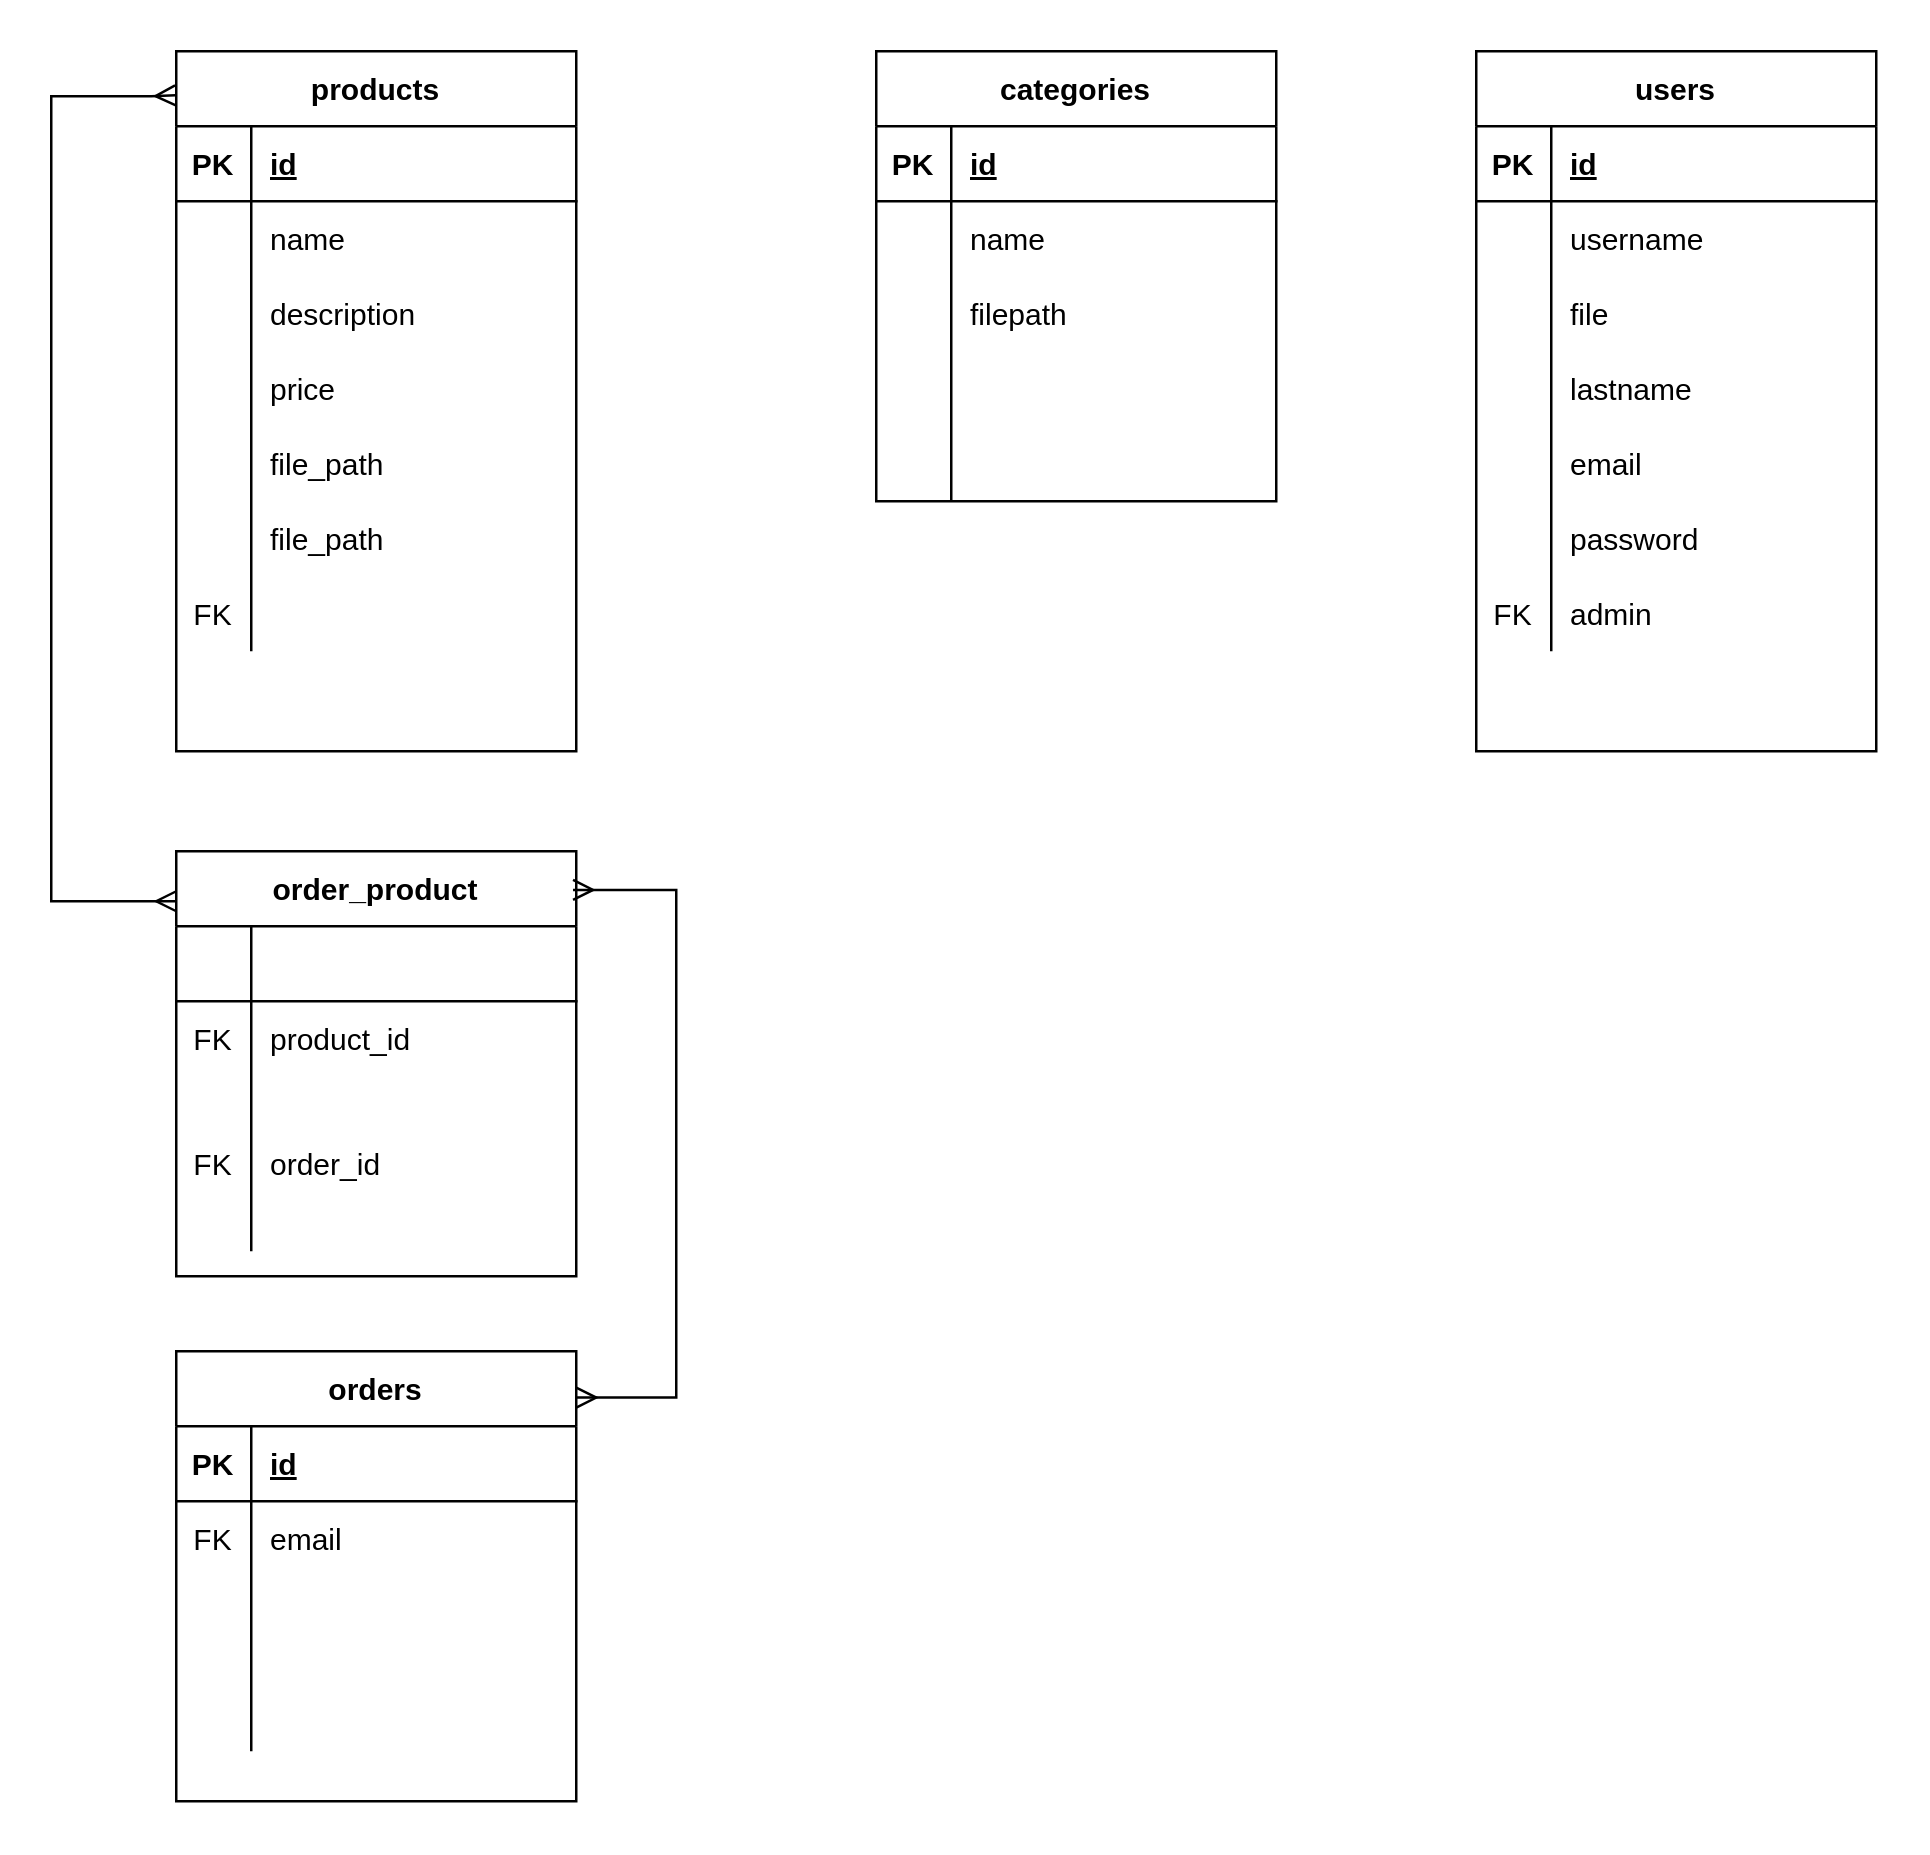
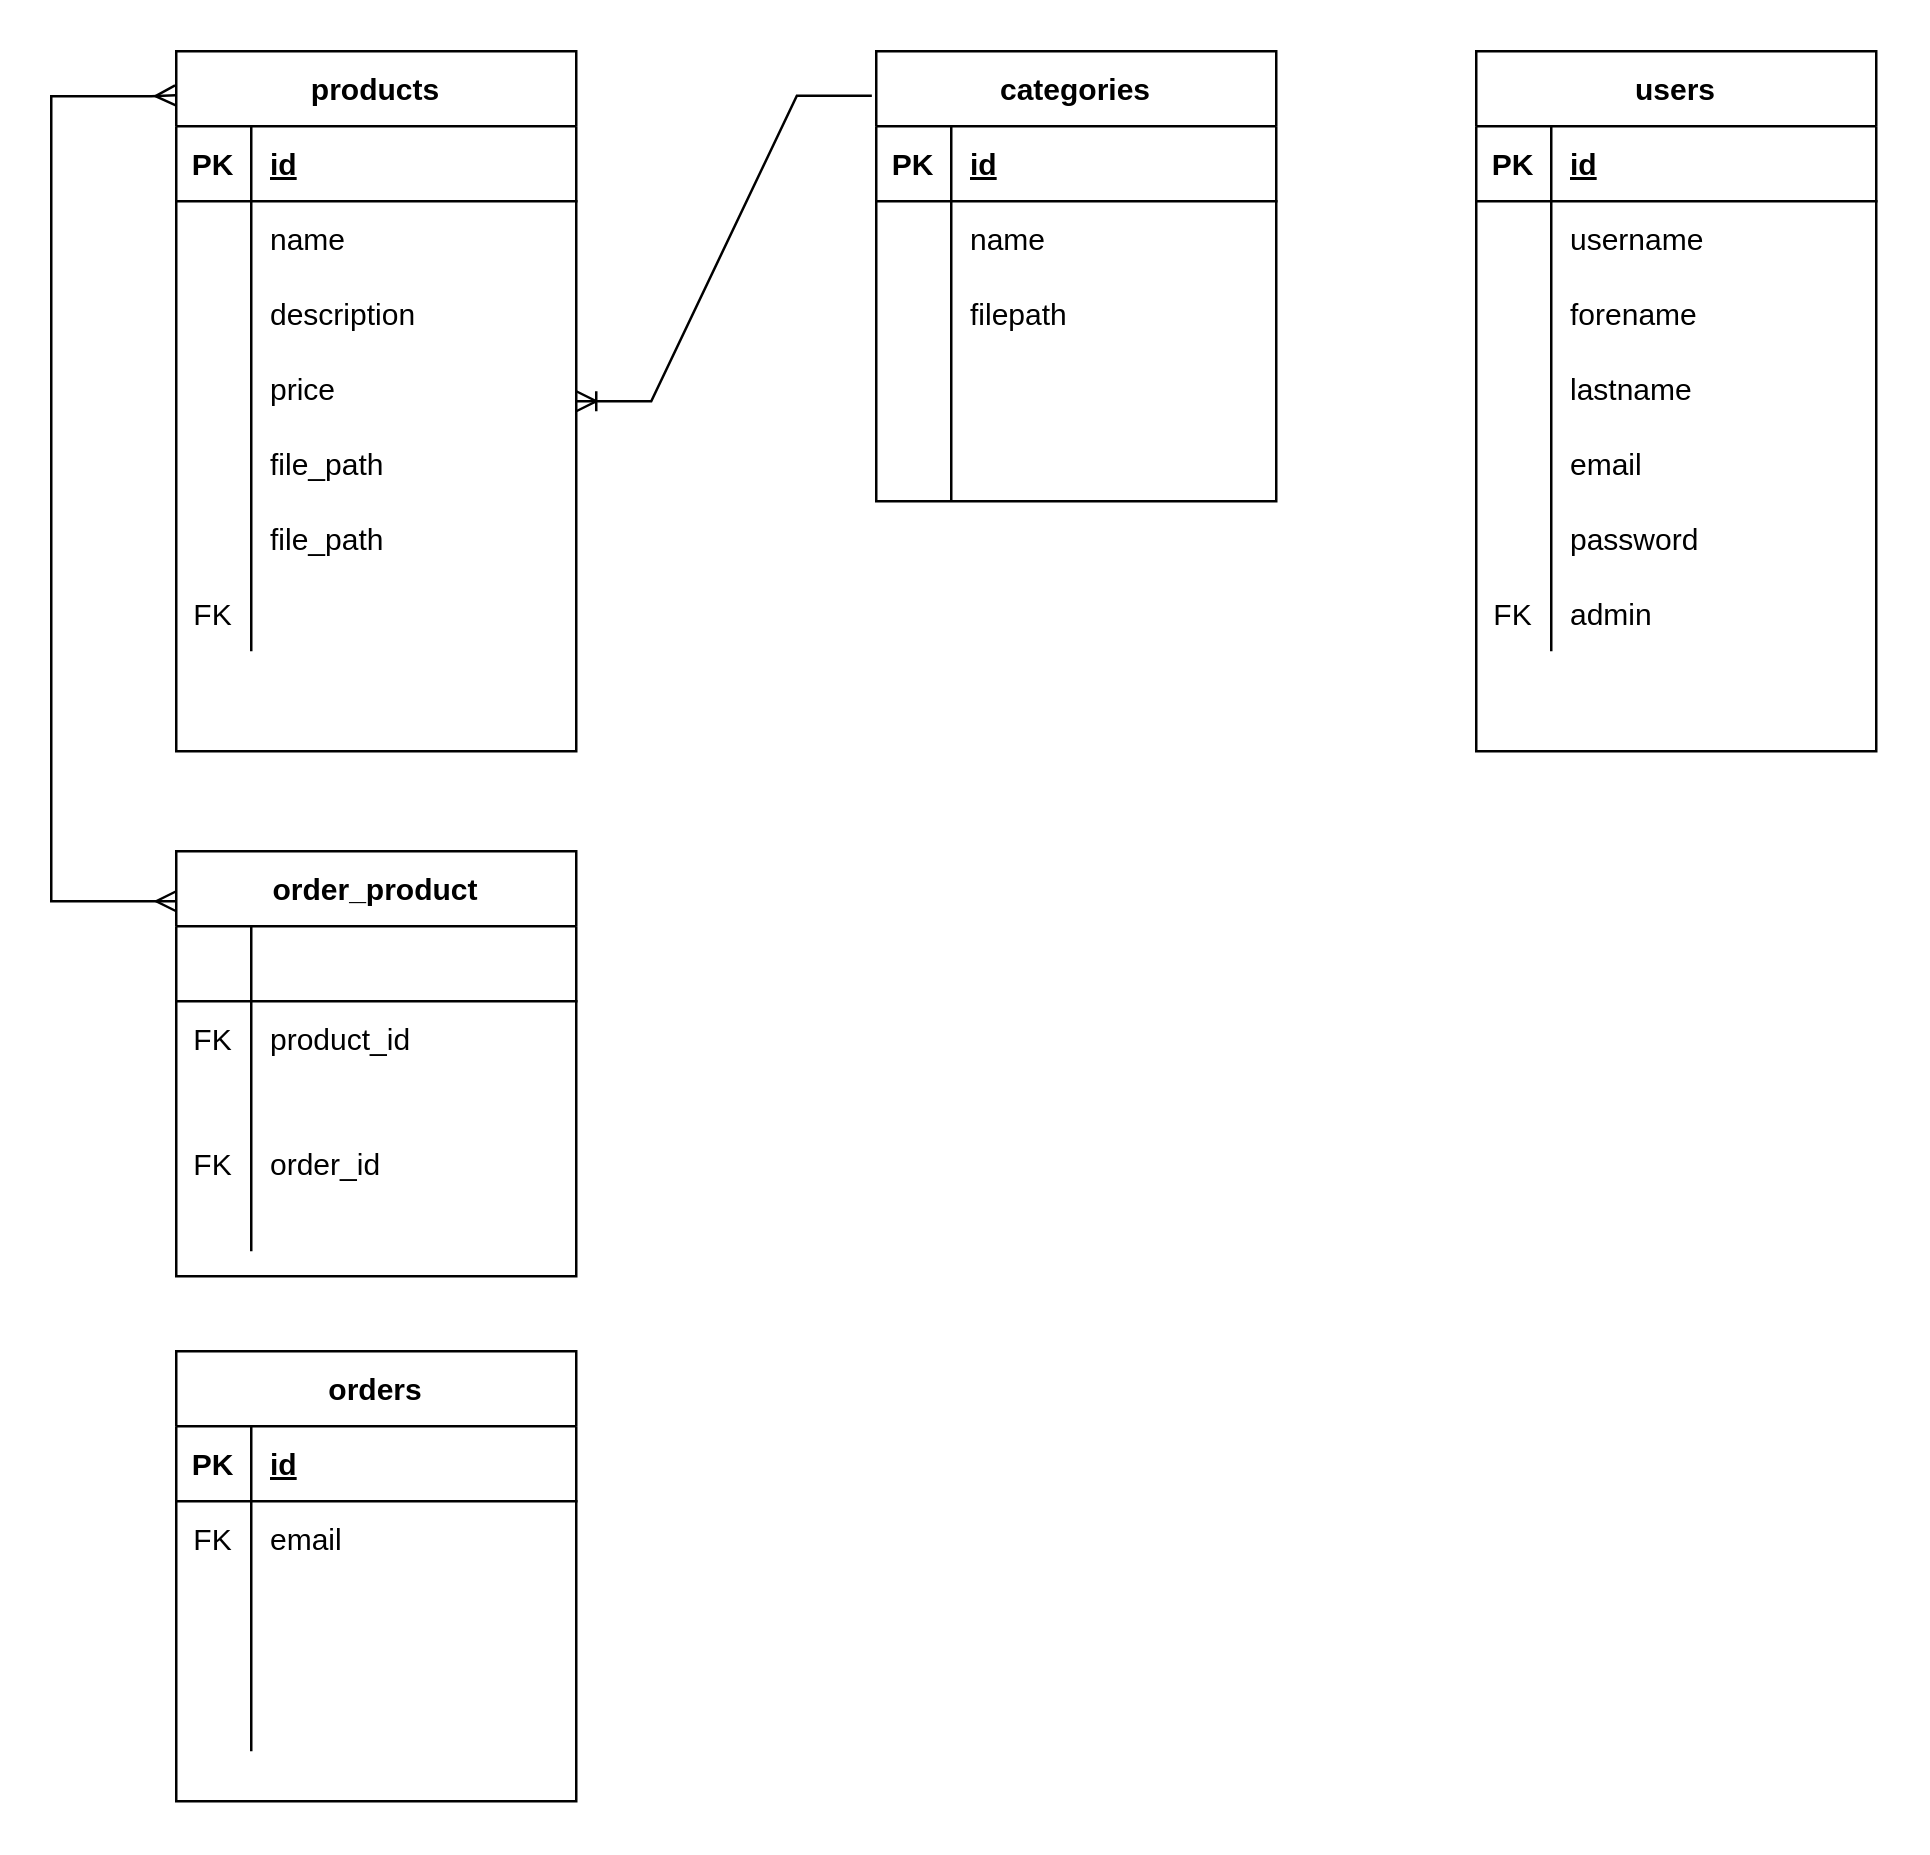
none -> (725, 246)
(1596, 315) -> (1637, 315)
(676, 1142) -> none
